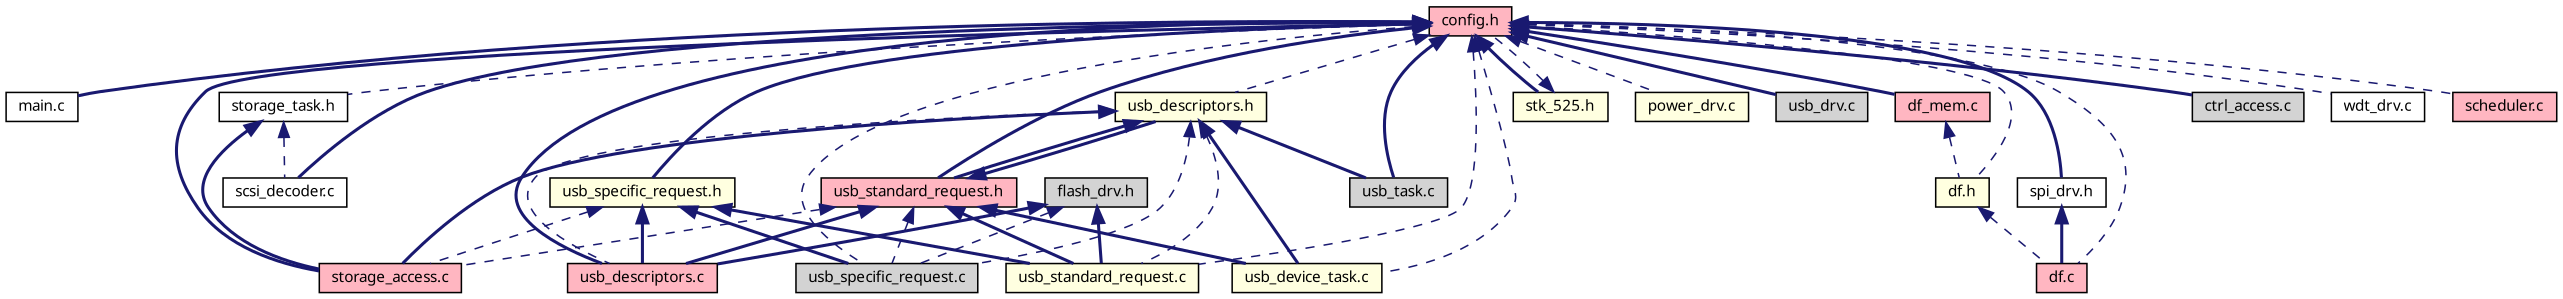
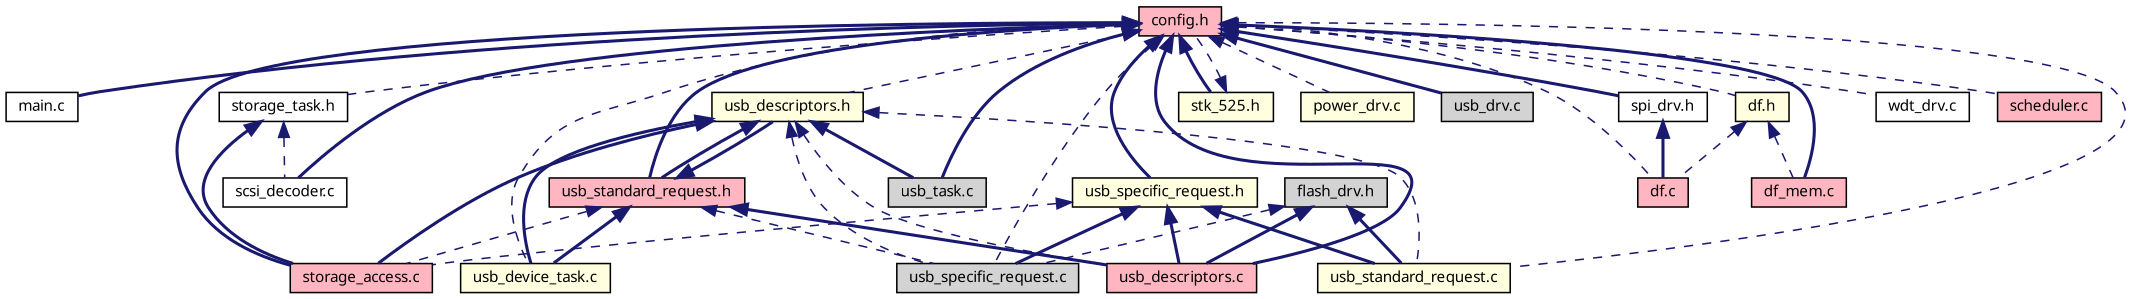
(2248, 107) -> none
(1954, 157) -> (1784, 157)
(1018, 239) -> none
